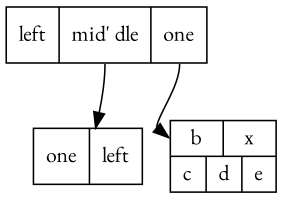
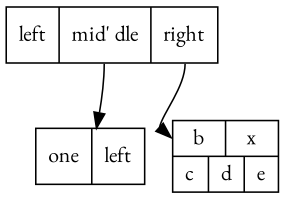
(179, 34) -> (184, 34)
